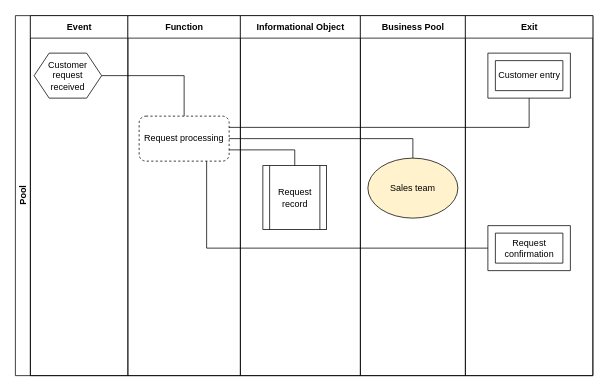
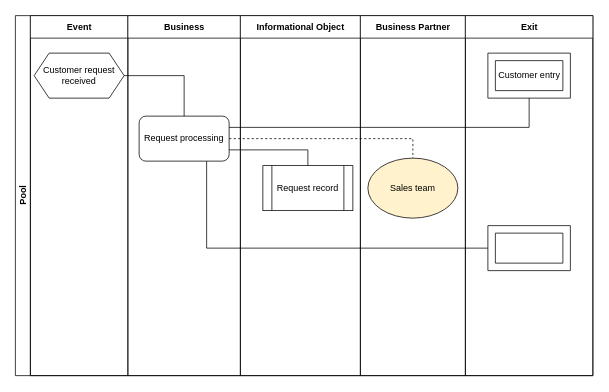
(185, 27) -> (185, 27)
(413, 27) -> (413, 27)
(68, 75) -> (79, 75)
(184, 138) -> (184, 138)
(331, 138) -> (331, 138)
(295, 197) -> (308, 188)
(529, 248) -> none
